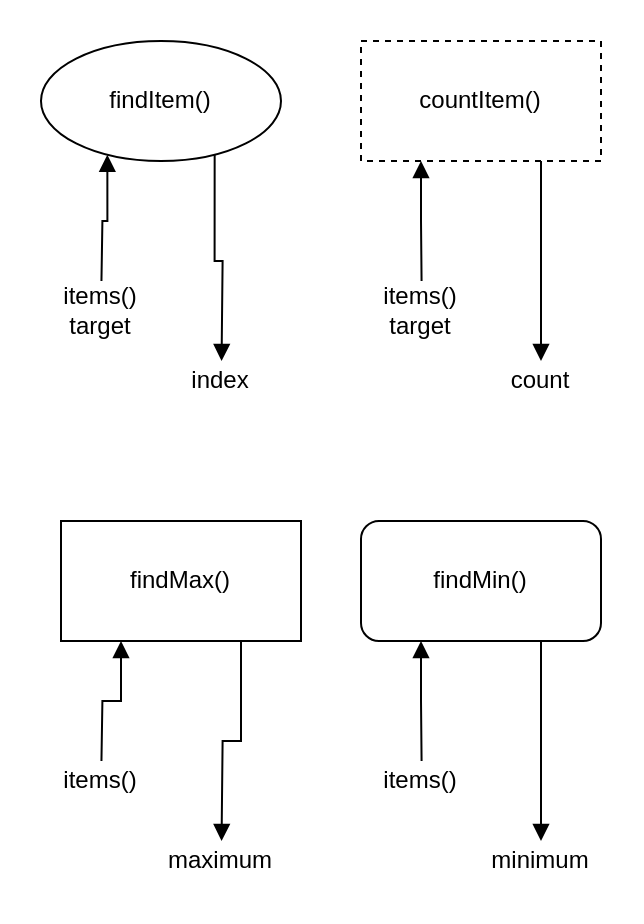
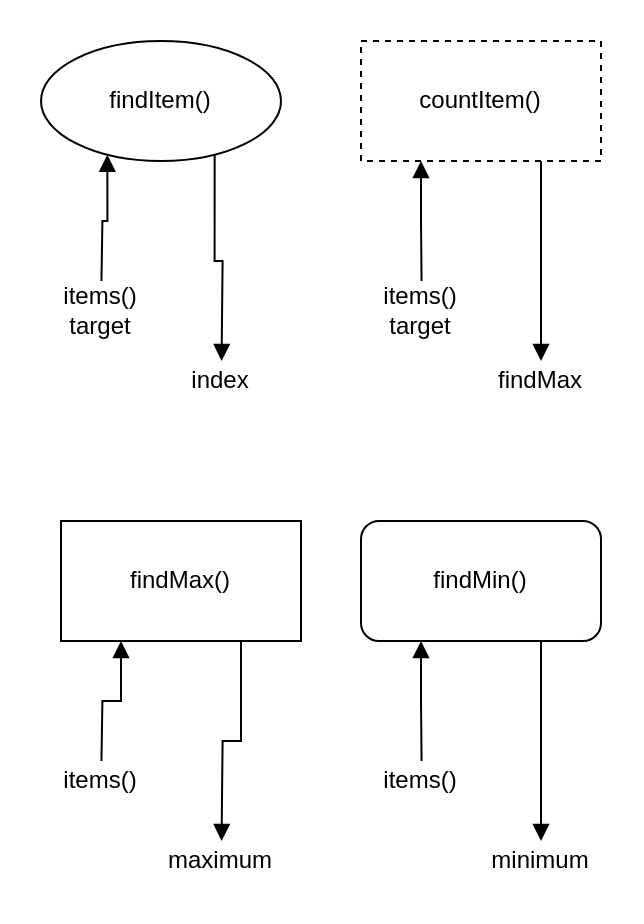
(541, 381) -> (541, 381)
